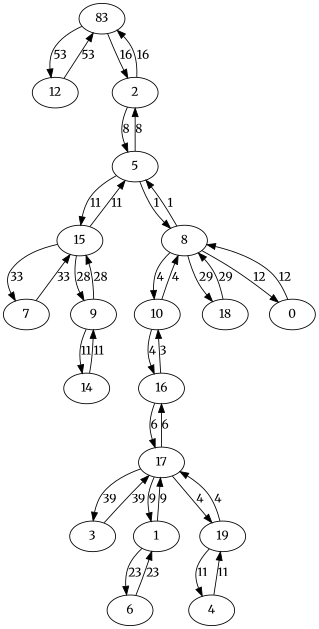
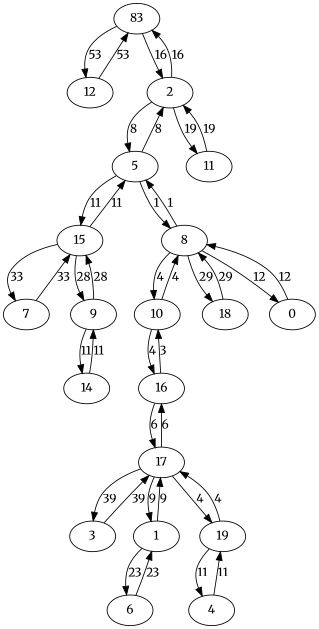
none -> (209, 167)
